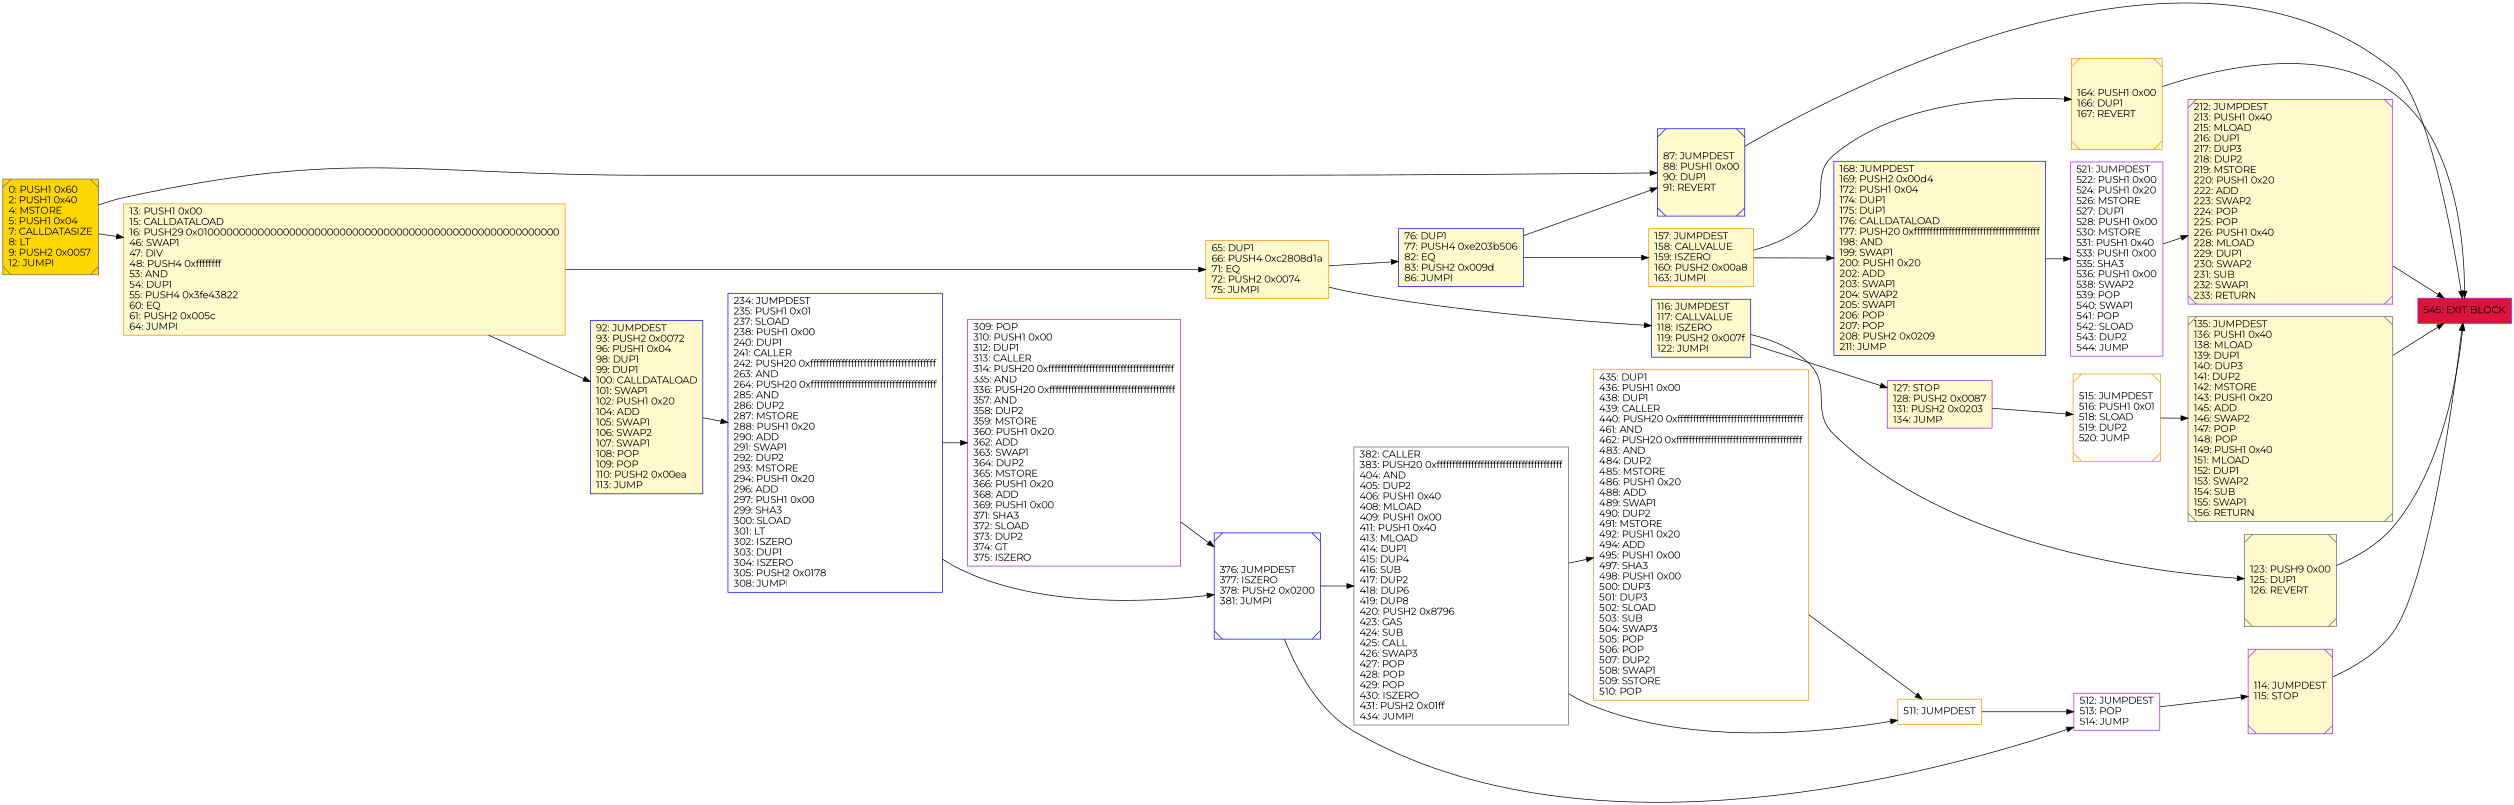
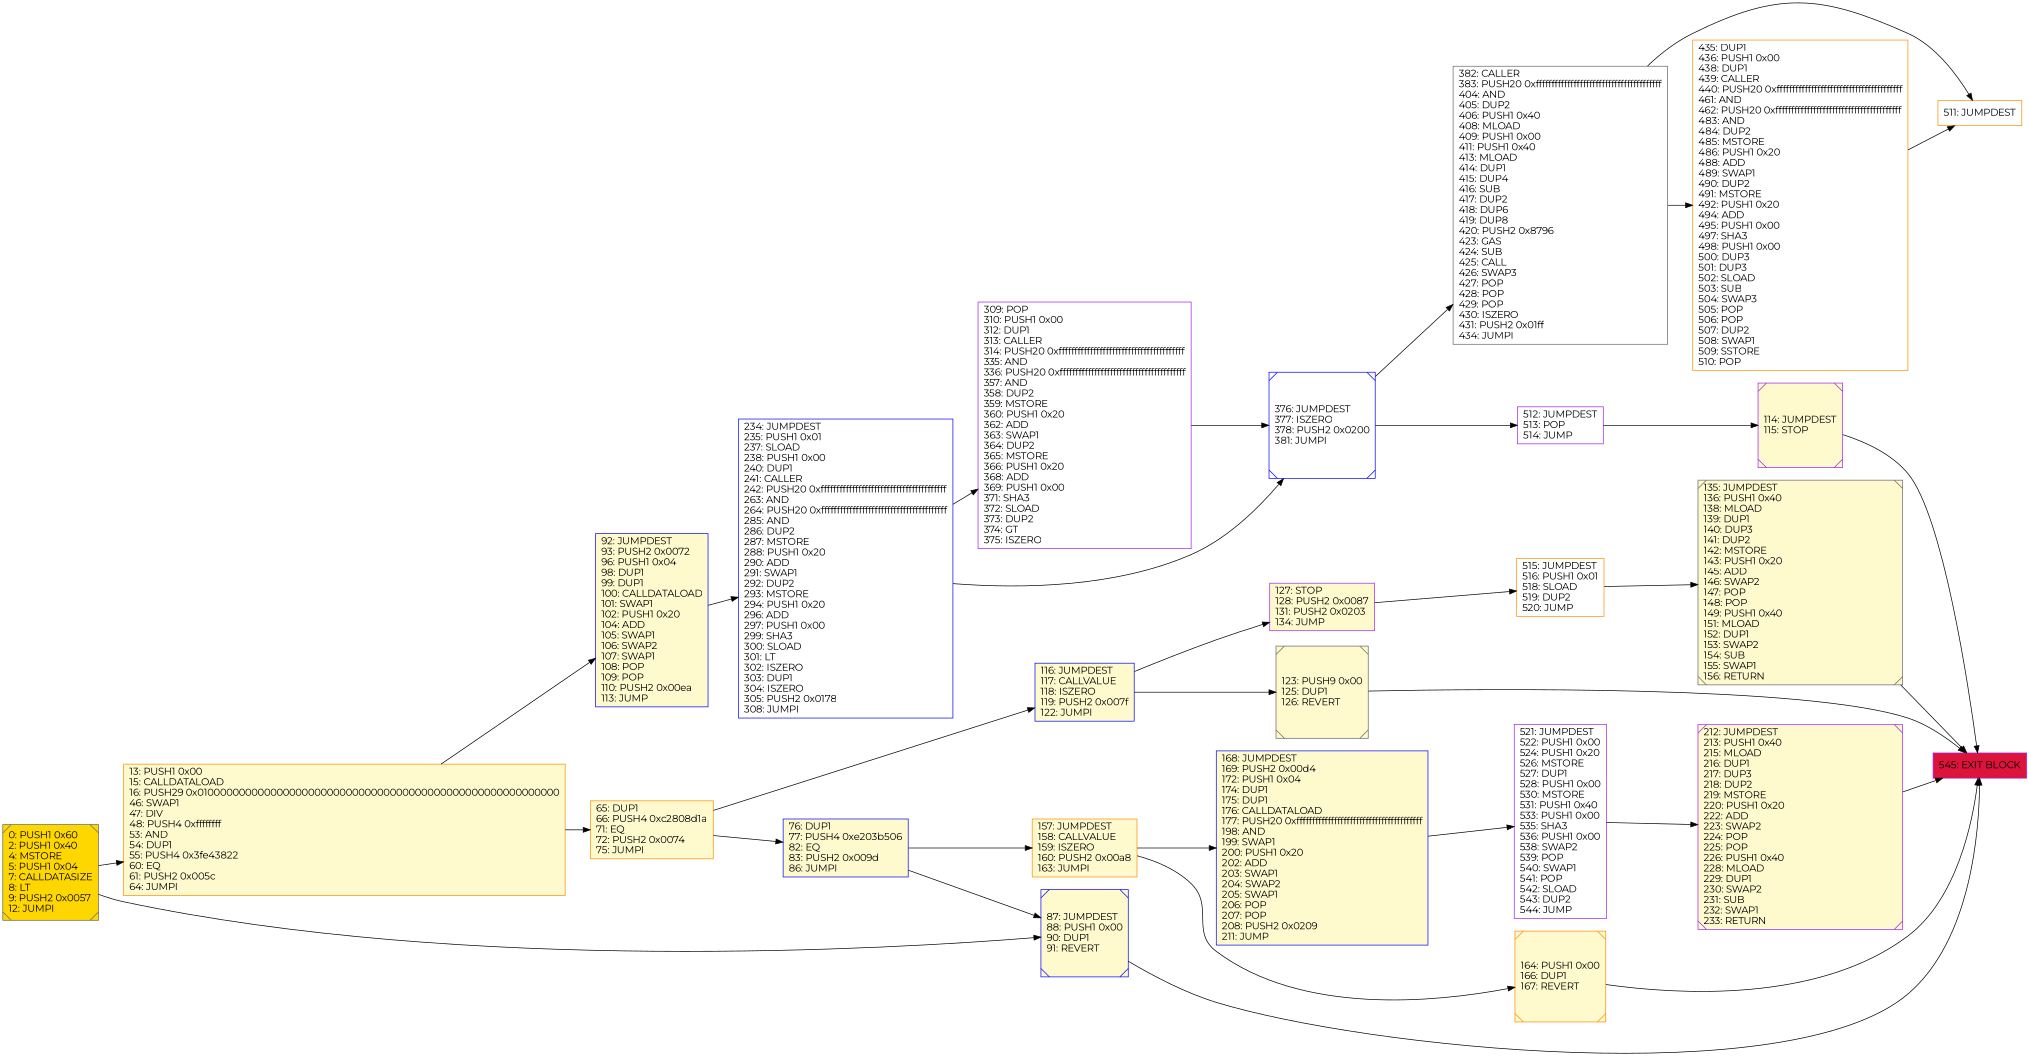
(2117, 418) -> (1560, 587)
(2024, 712) -> none
